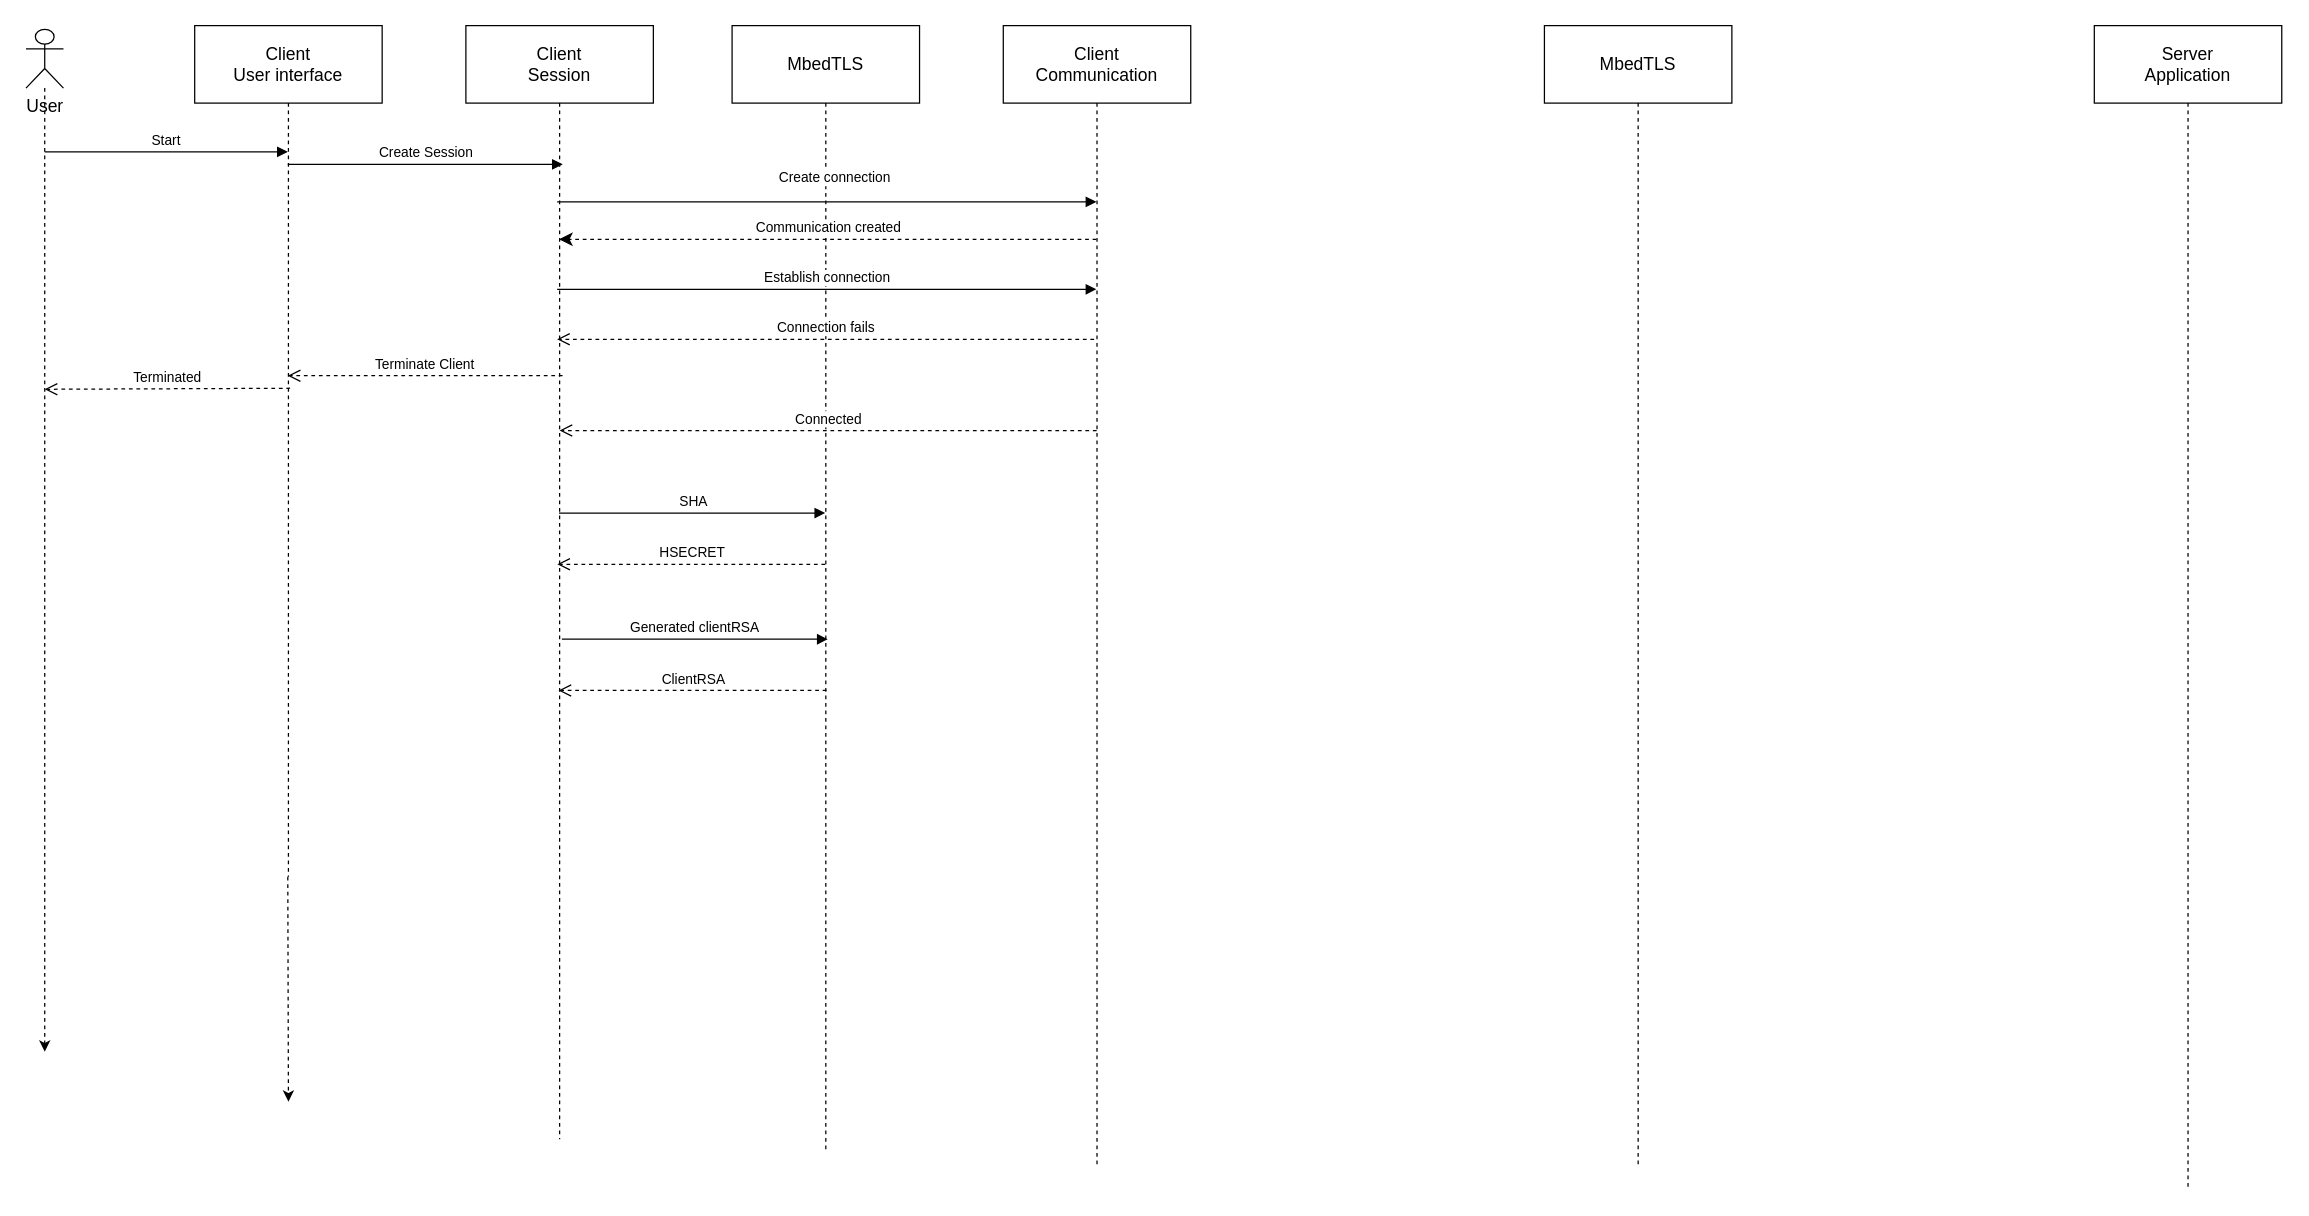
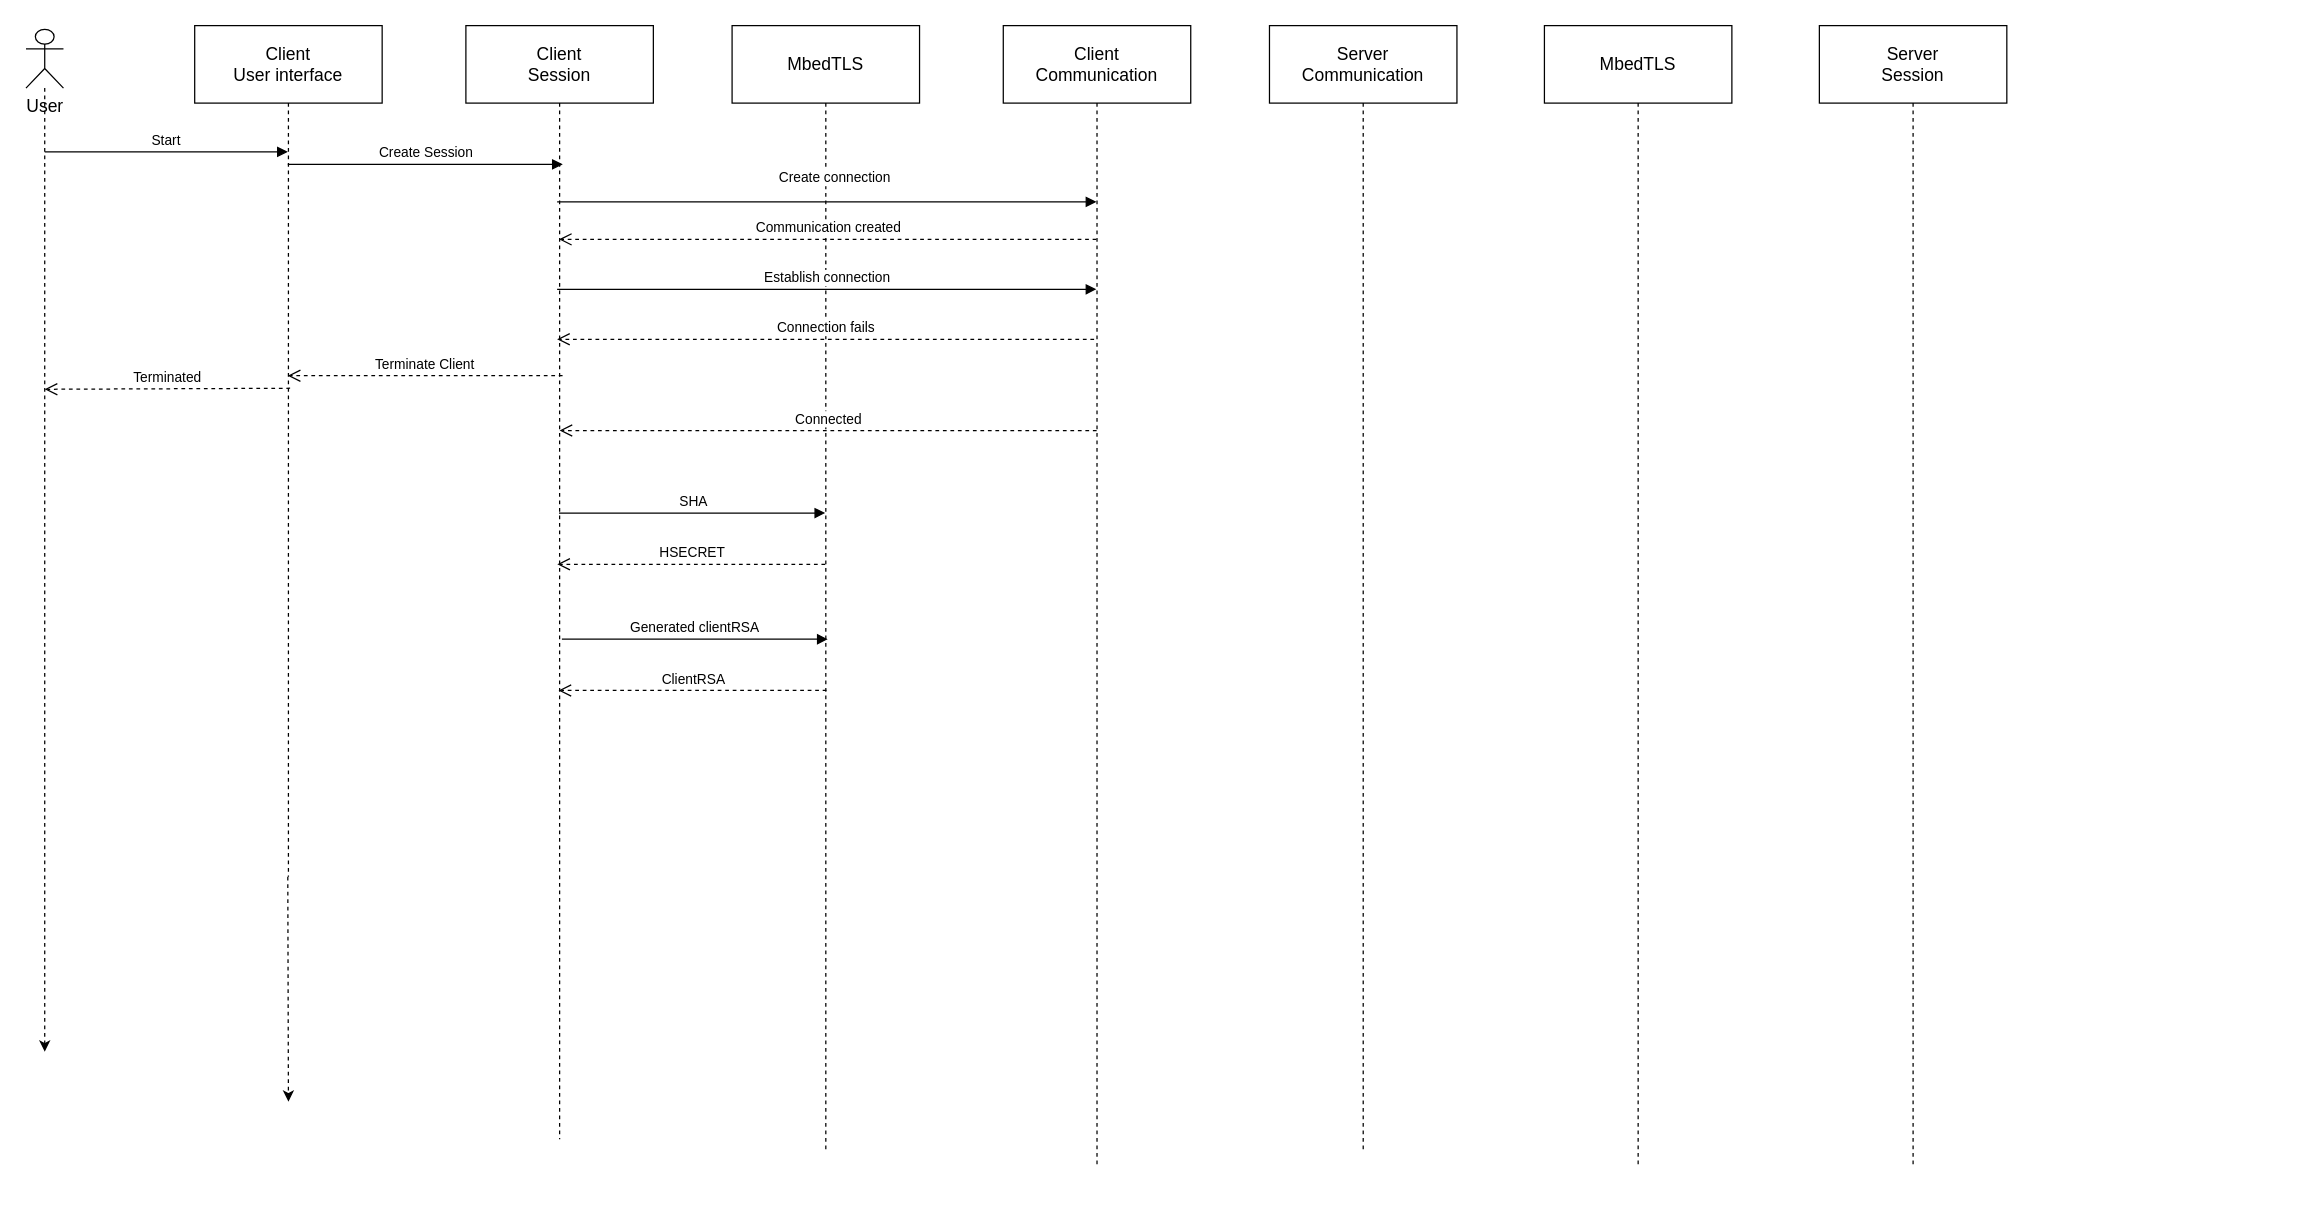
(571, 239) -> (567, 239)
none -> (1363, 589)
none -> (1913, 595)
(2188, 608) -> none
